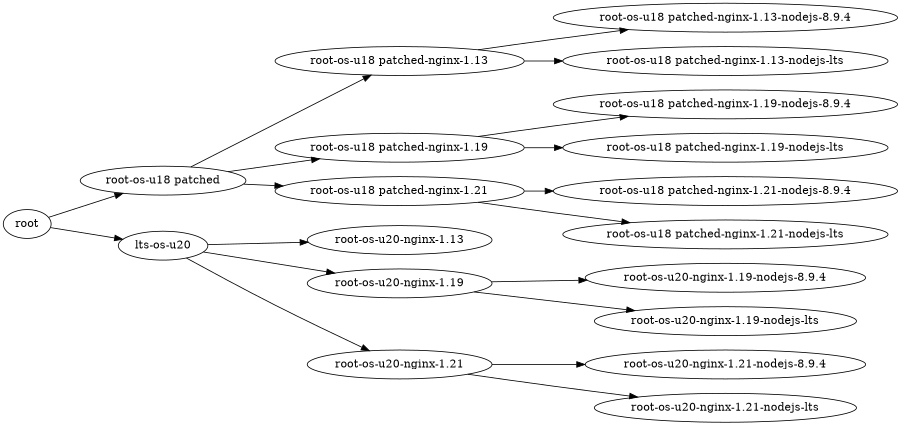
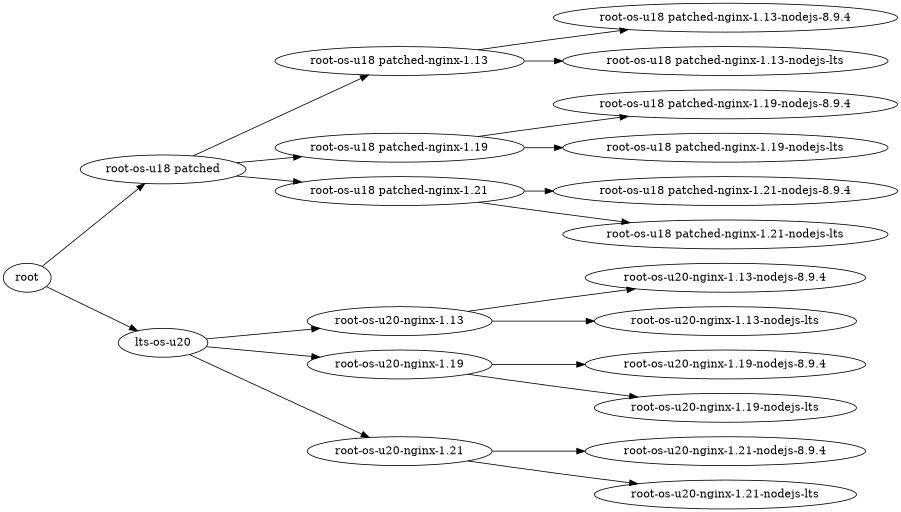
none -> (725, 278)
none -> (725, 321)
